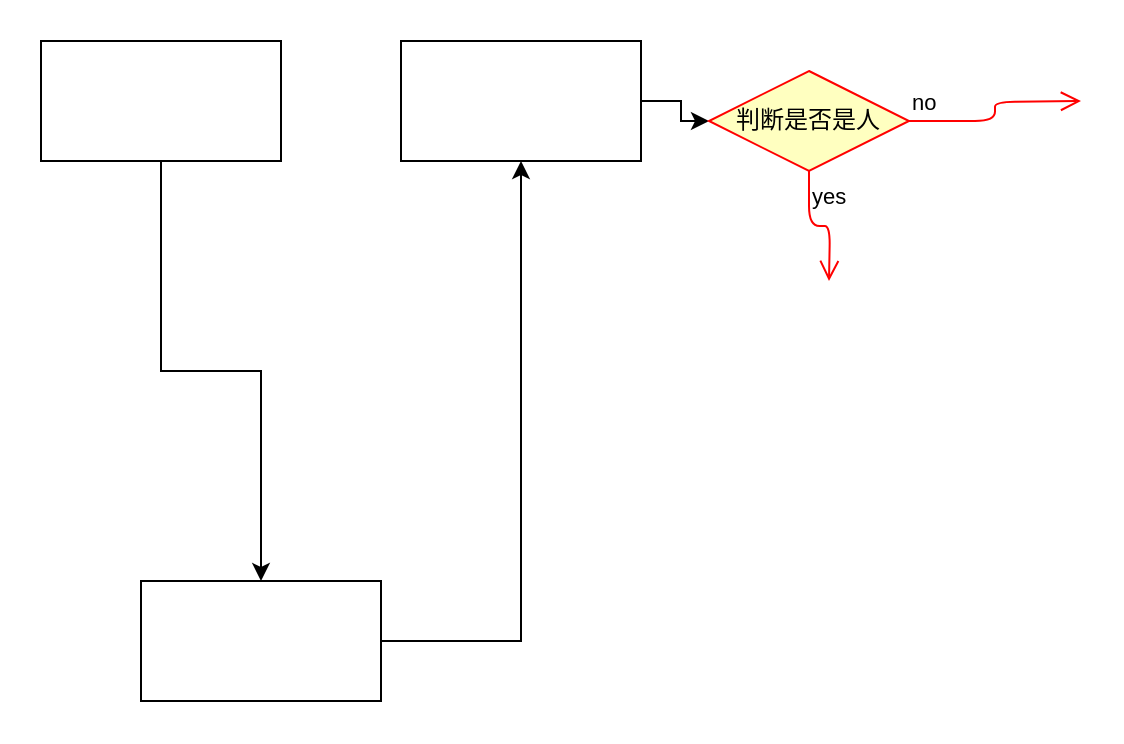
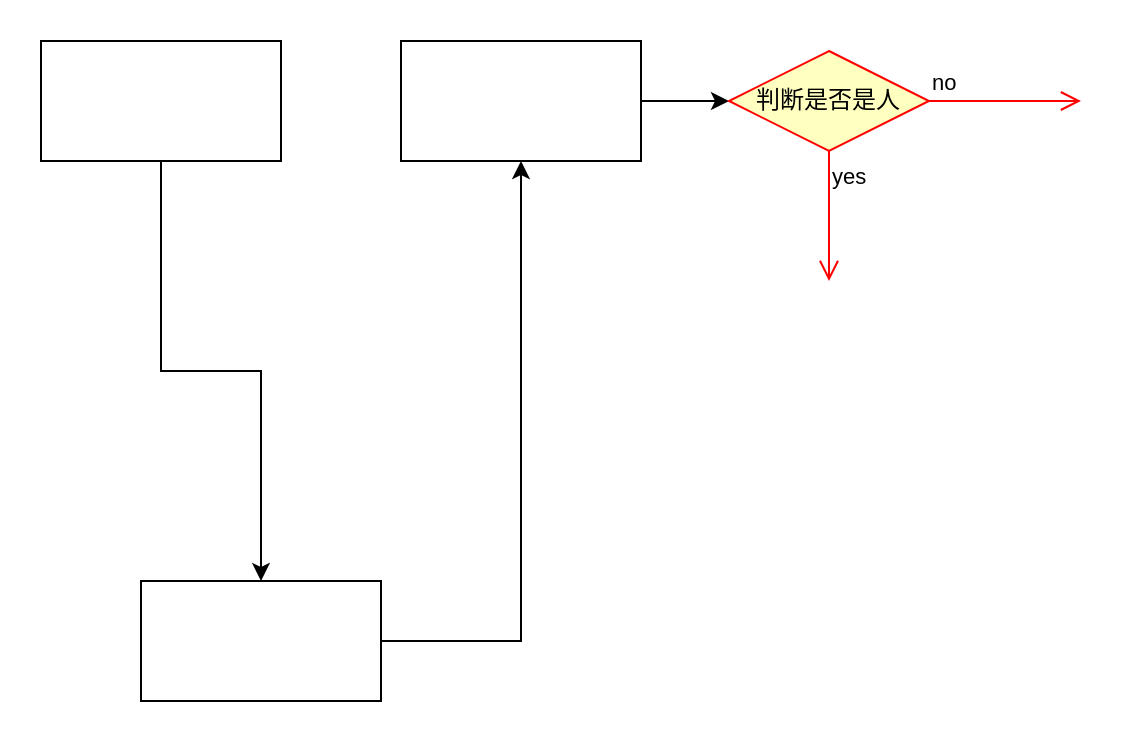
(809, 121) -> (829, 101)
